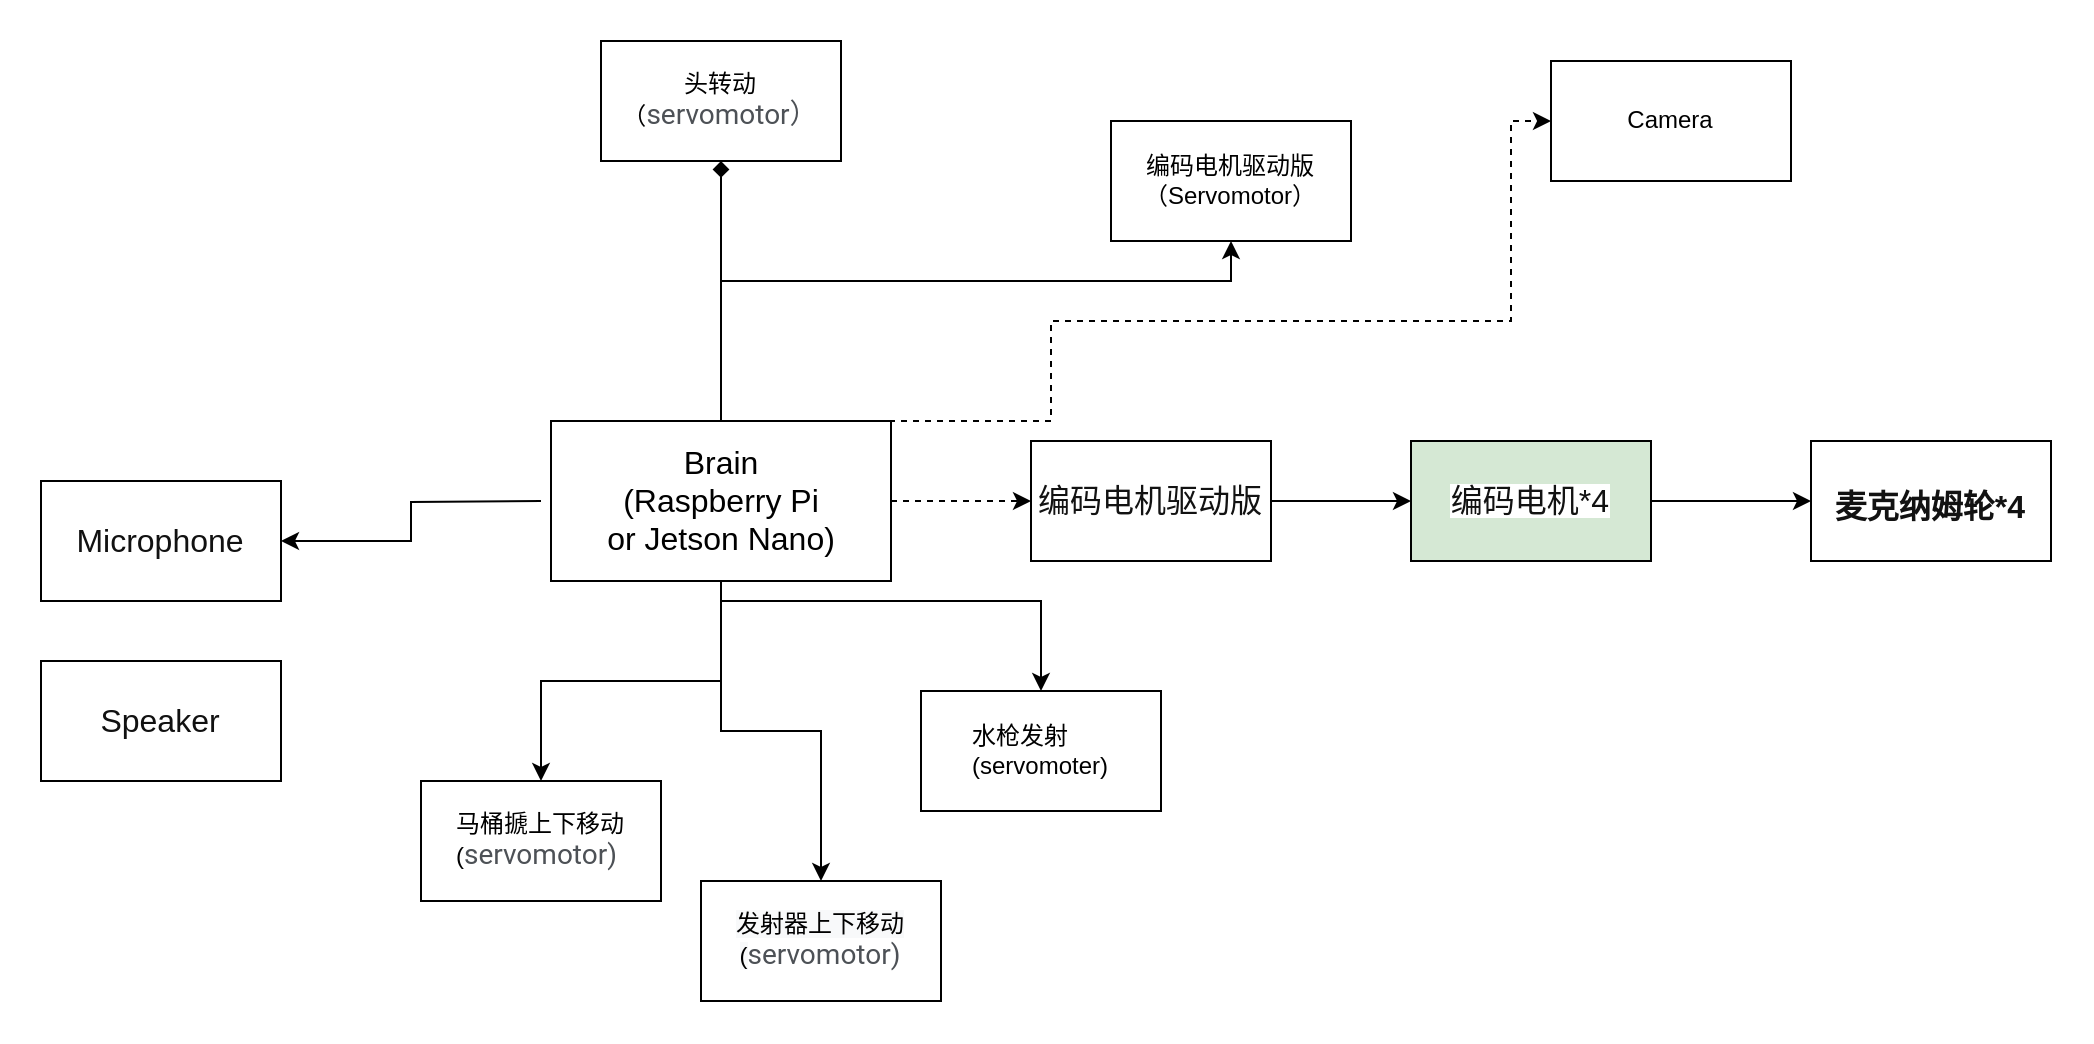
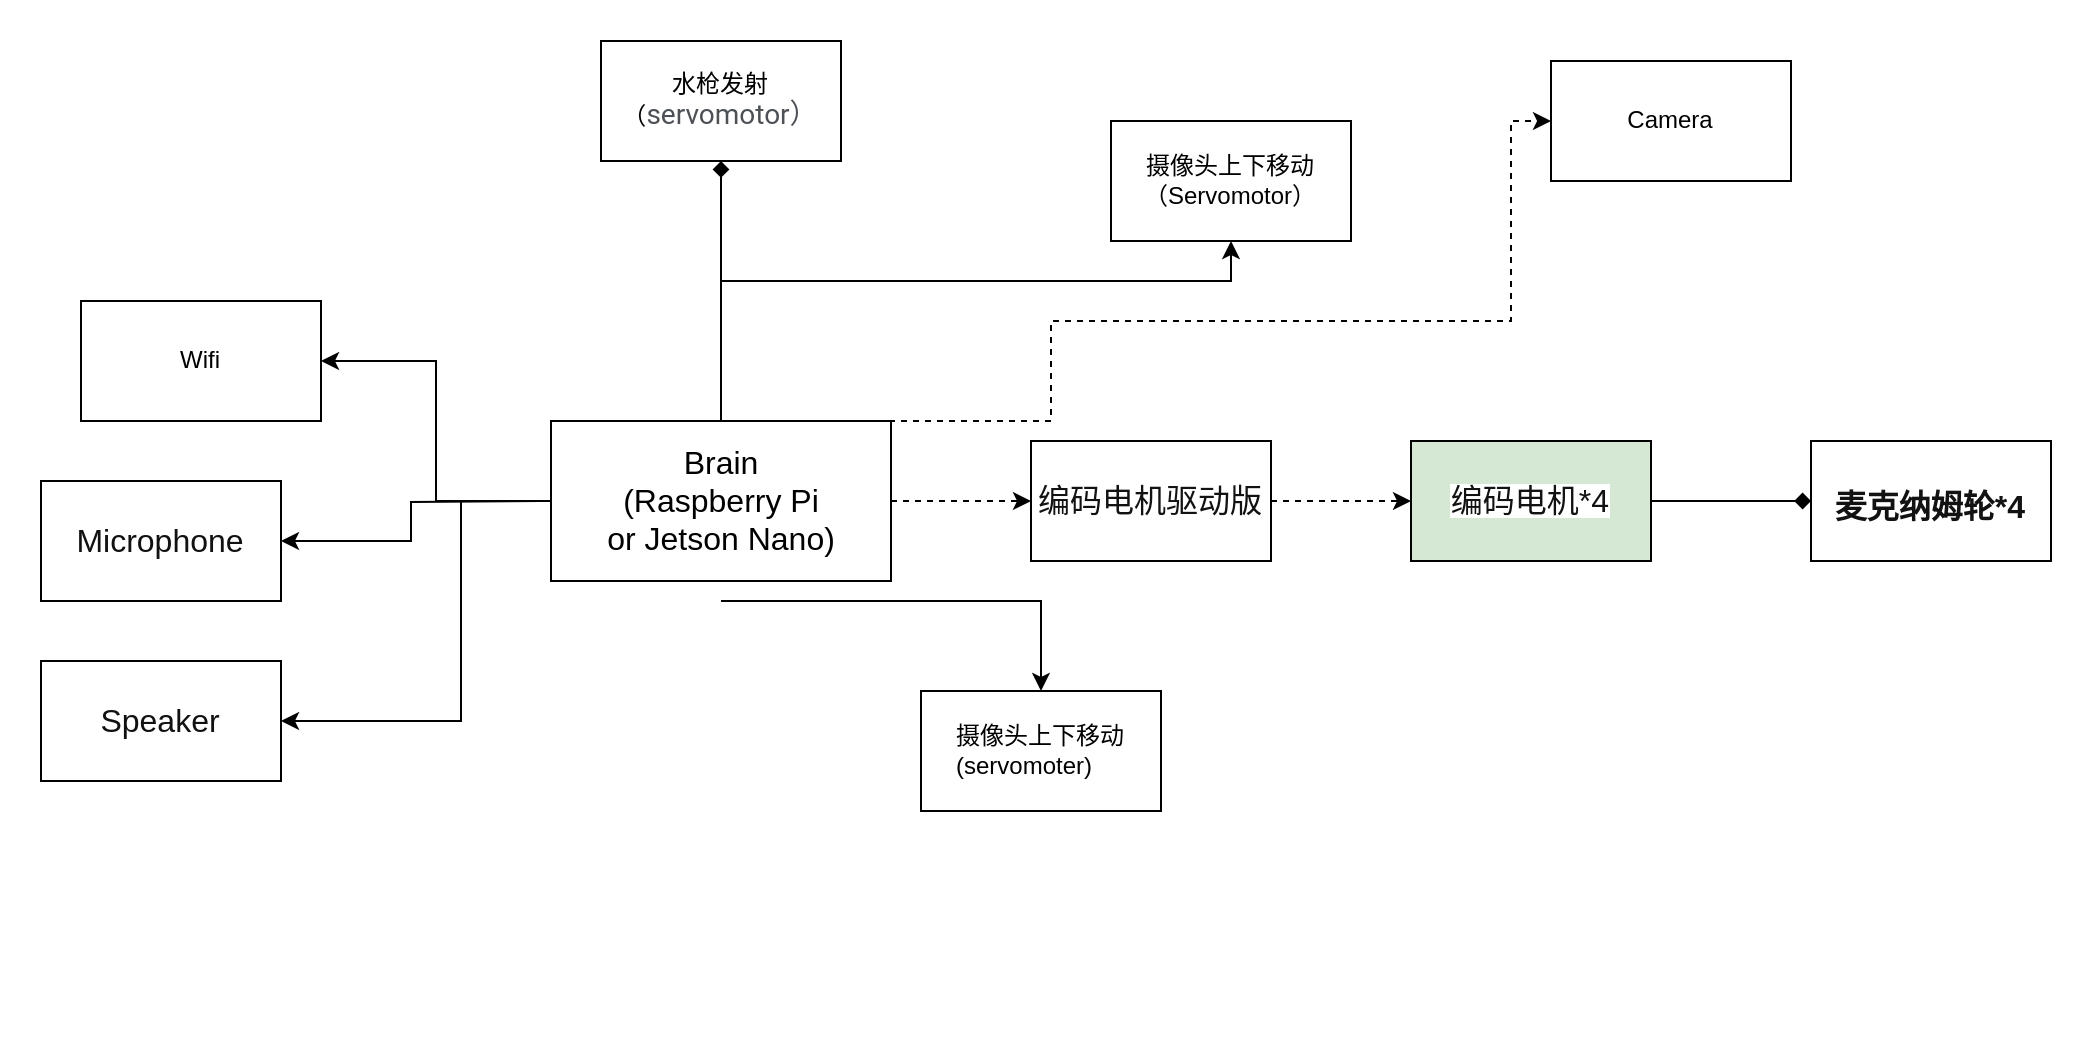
(721, 101) -> (721, 101)
(1231, 181) -> (1231, 181)
none -> (201, 361)
none -> (436, 379)
(1332, 501) -> (1332, 501)
(1795, 501) -> (1794, 501)
(586, 681) -> none
none -> (461, 696)
(816, 731) -> none
(1041, 751) -> (1041, 751)
(541, 841) -> none
(821, 941) -> none
